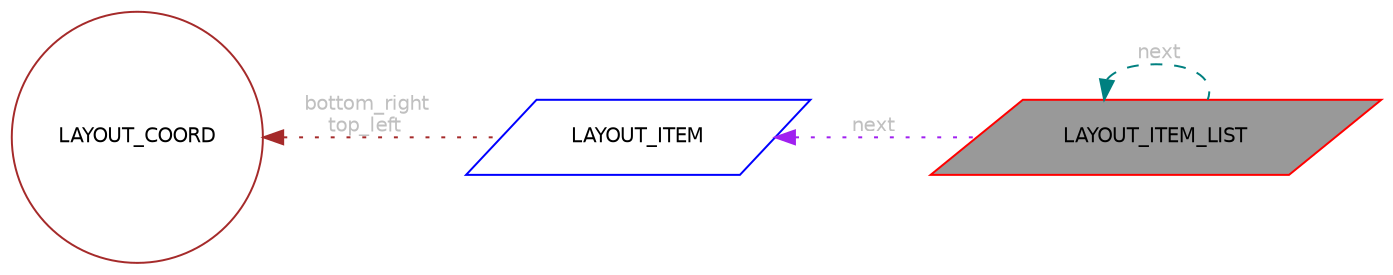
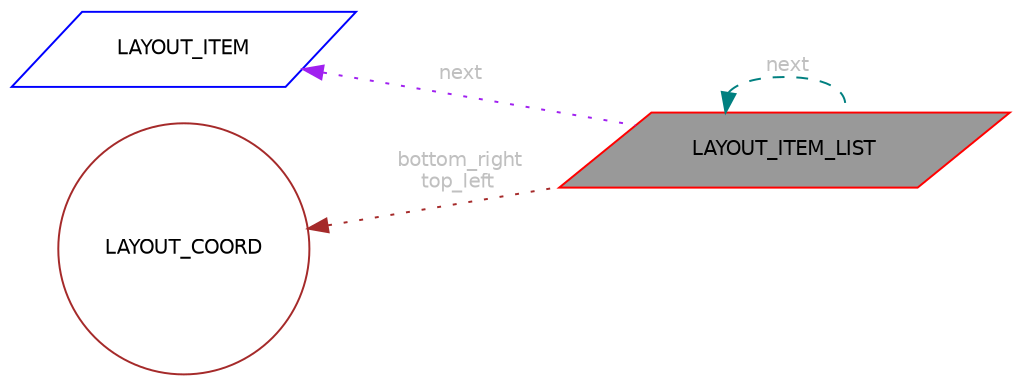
(392, 137) -> (444, 206)
